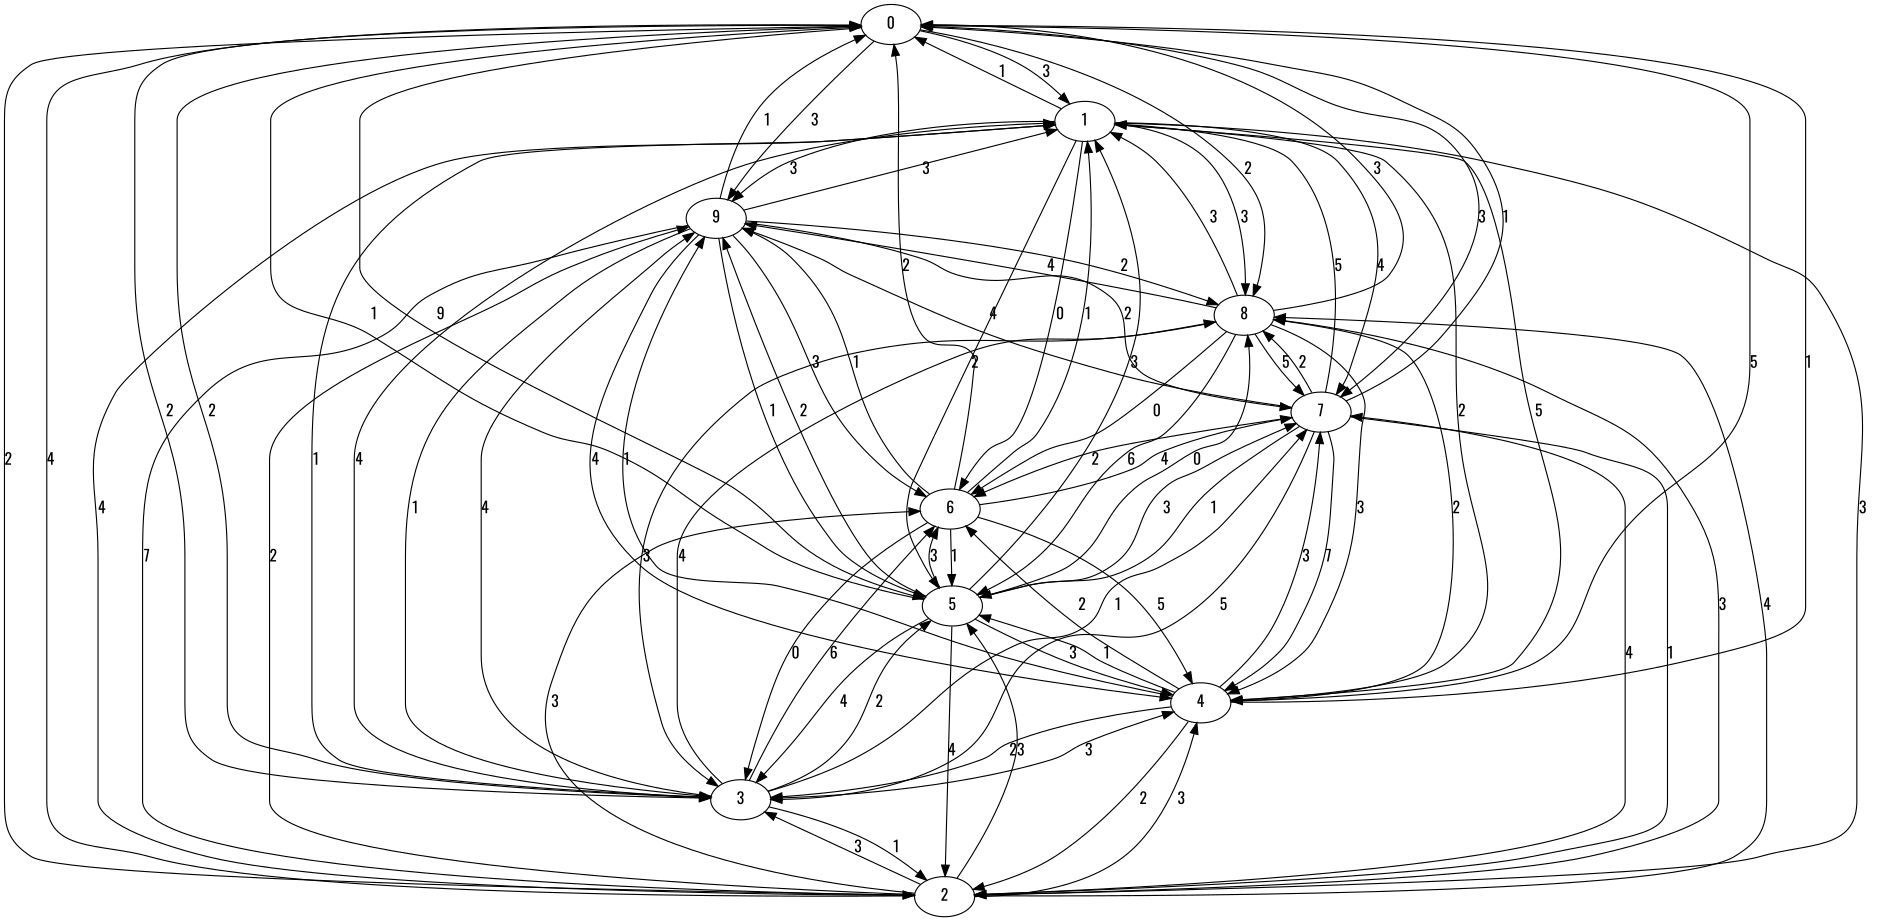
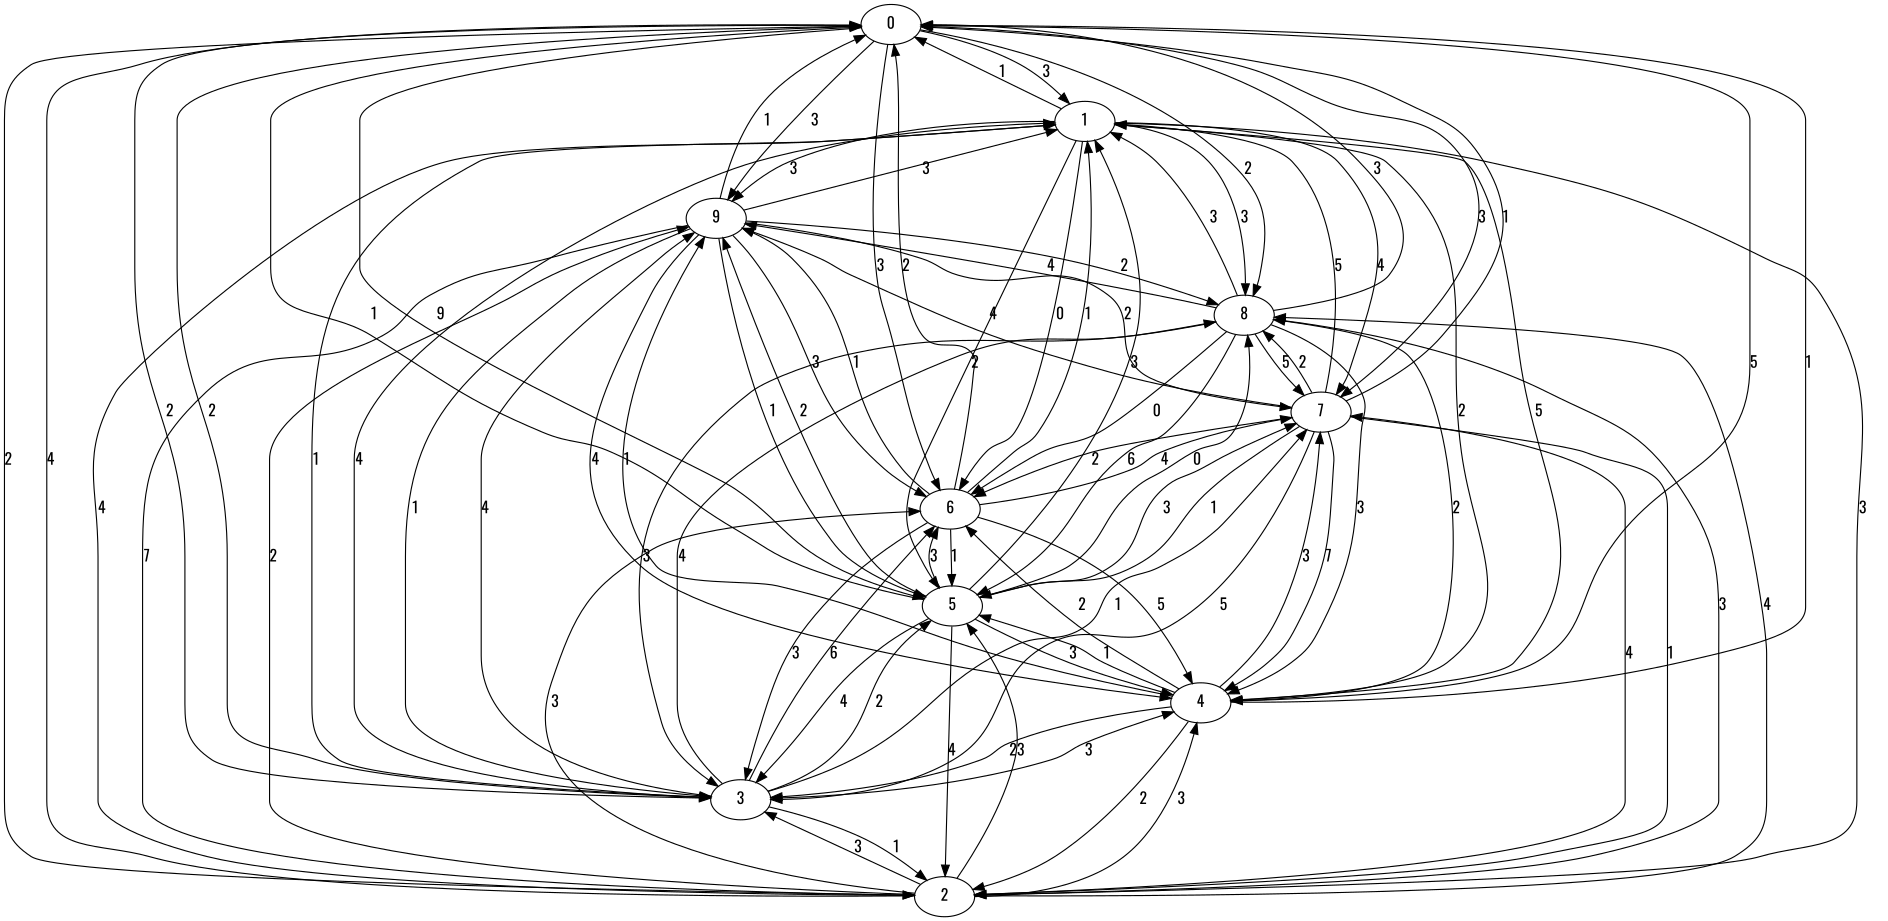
none -> (876, 266)
(796, 654) -> (796, 654)
